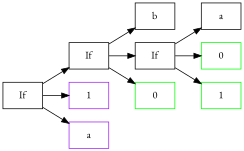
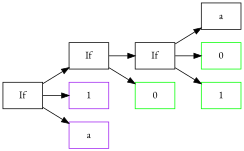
(155, 16) -> none
